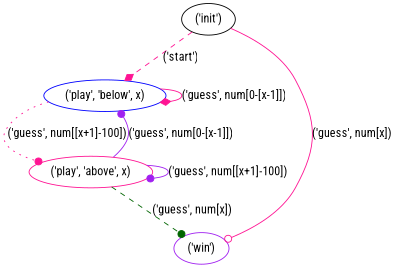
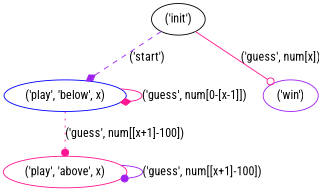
(163, 53) -> (128, 53)
(127, 139) -> none
(145, 209) -> none
